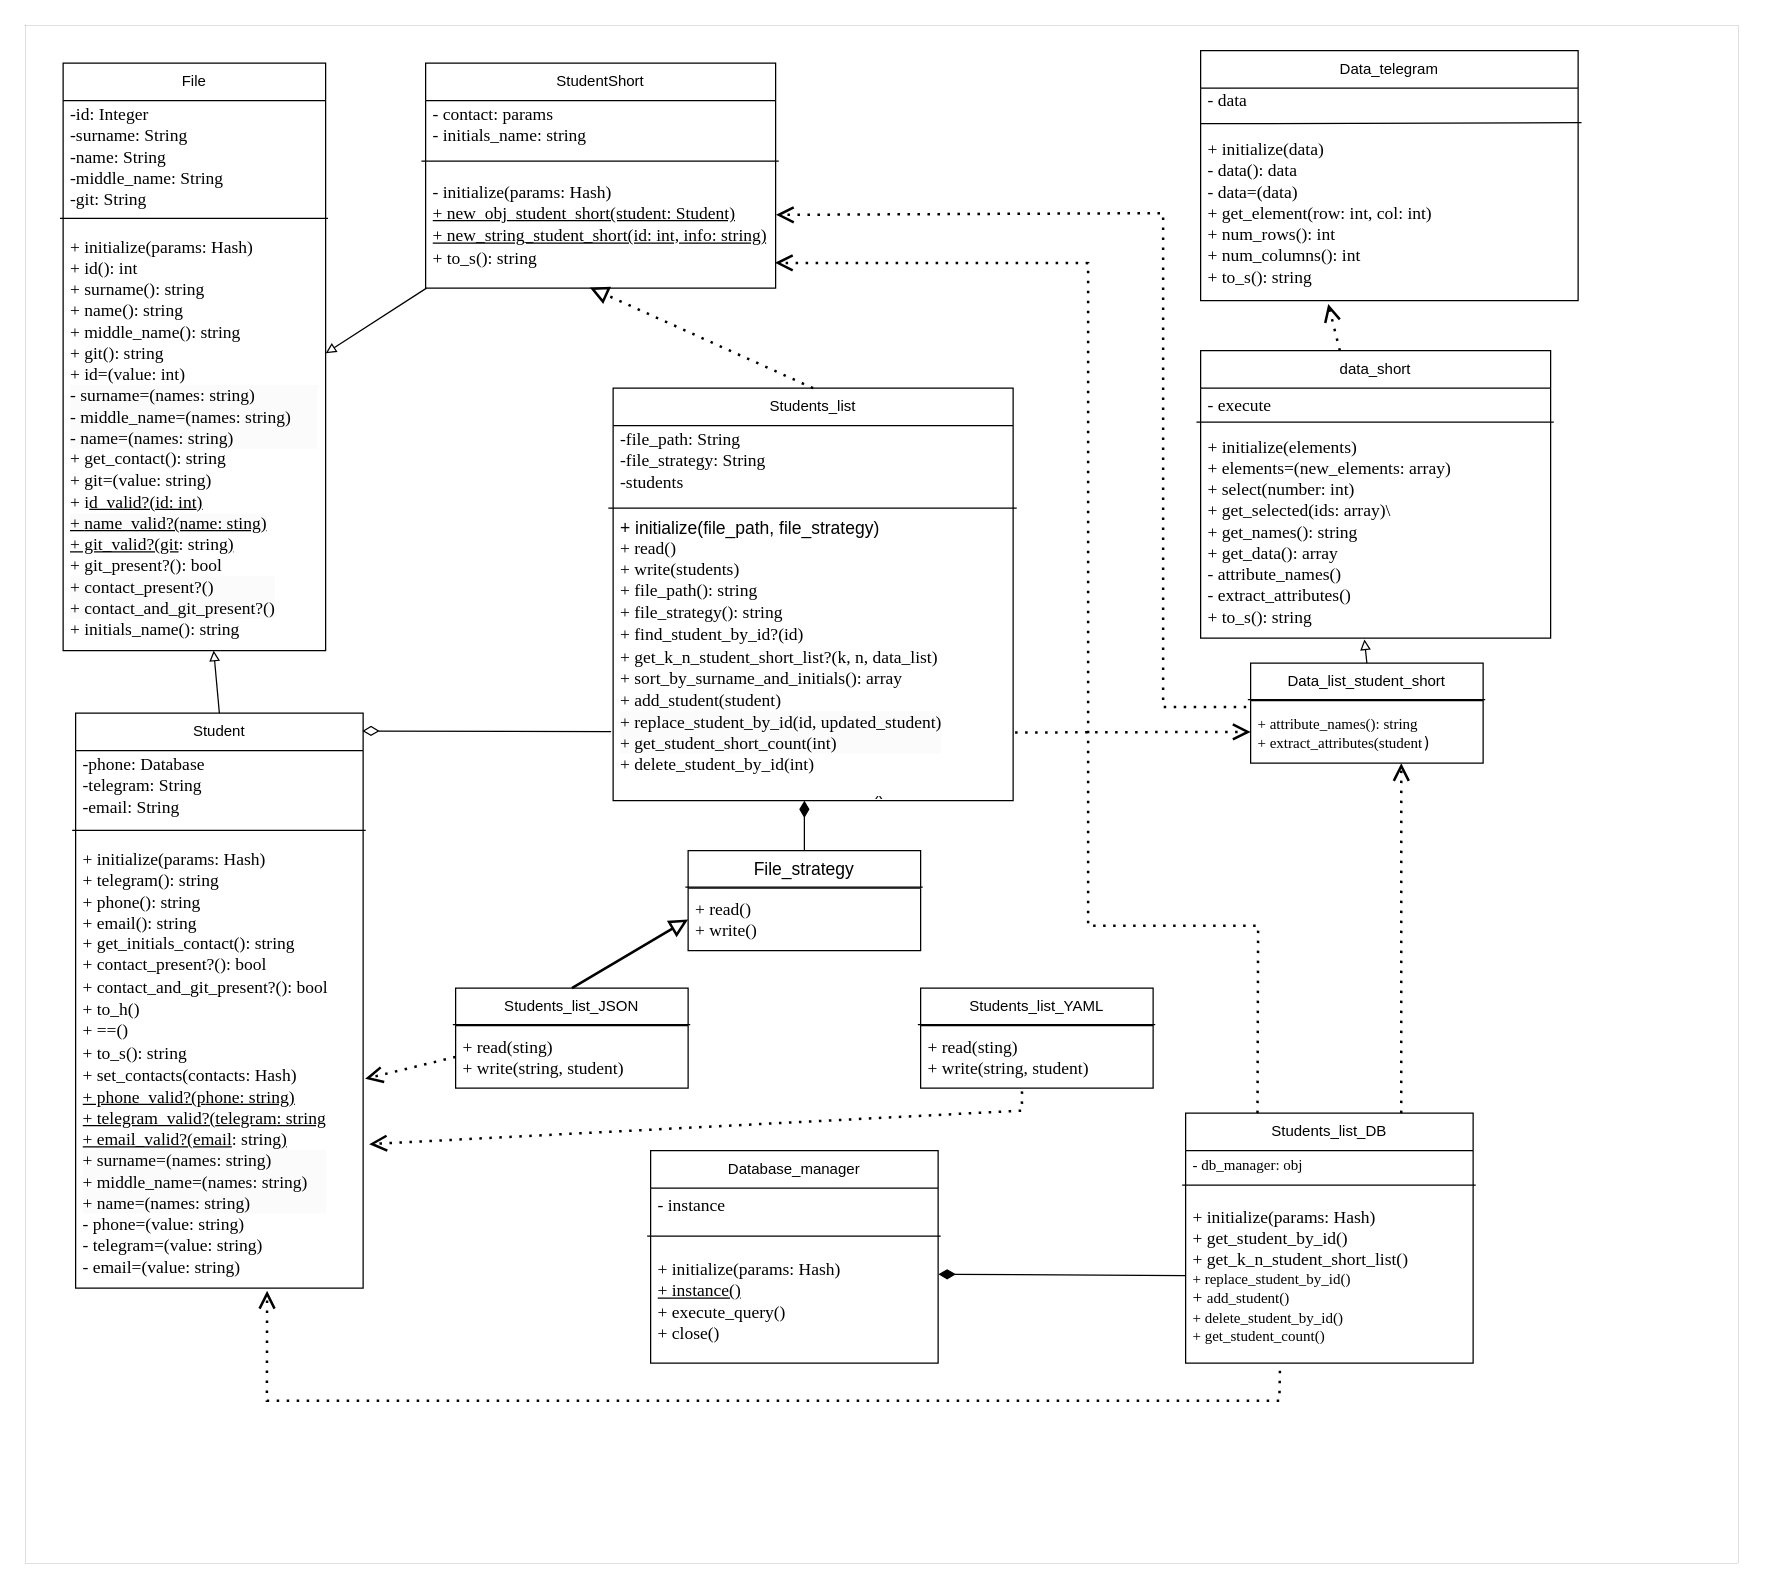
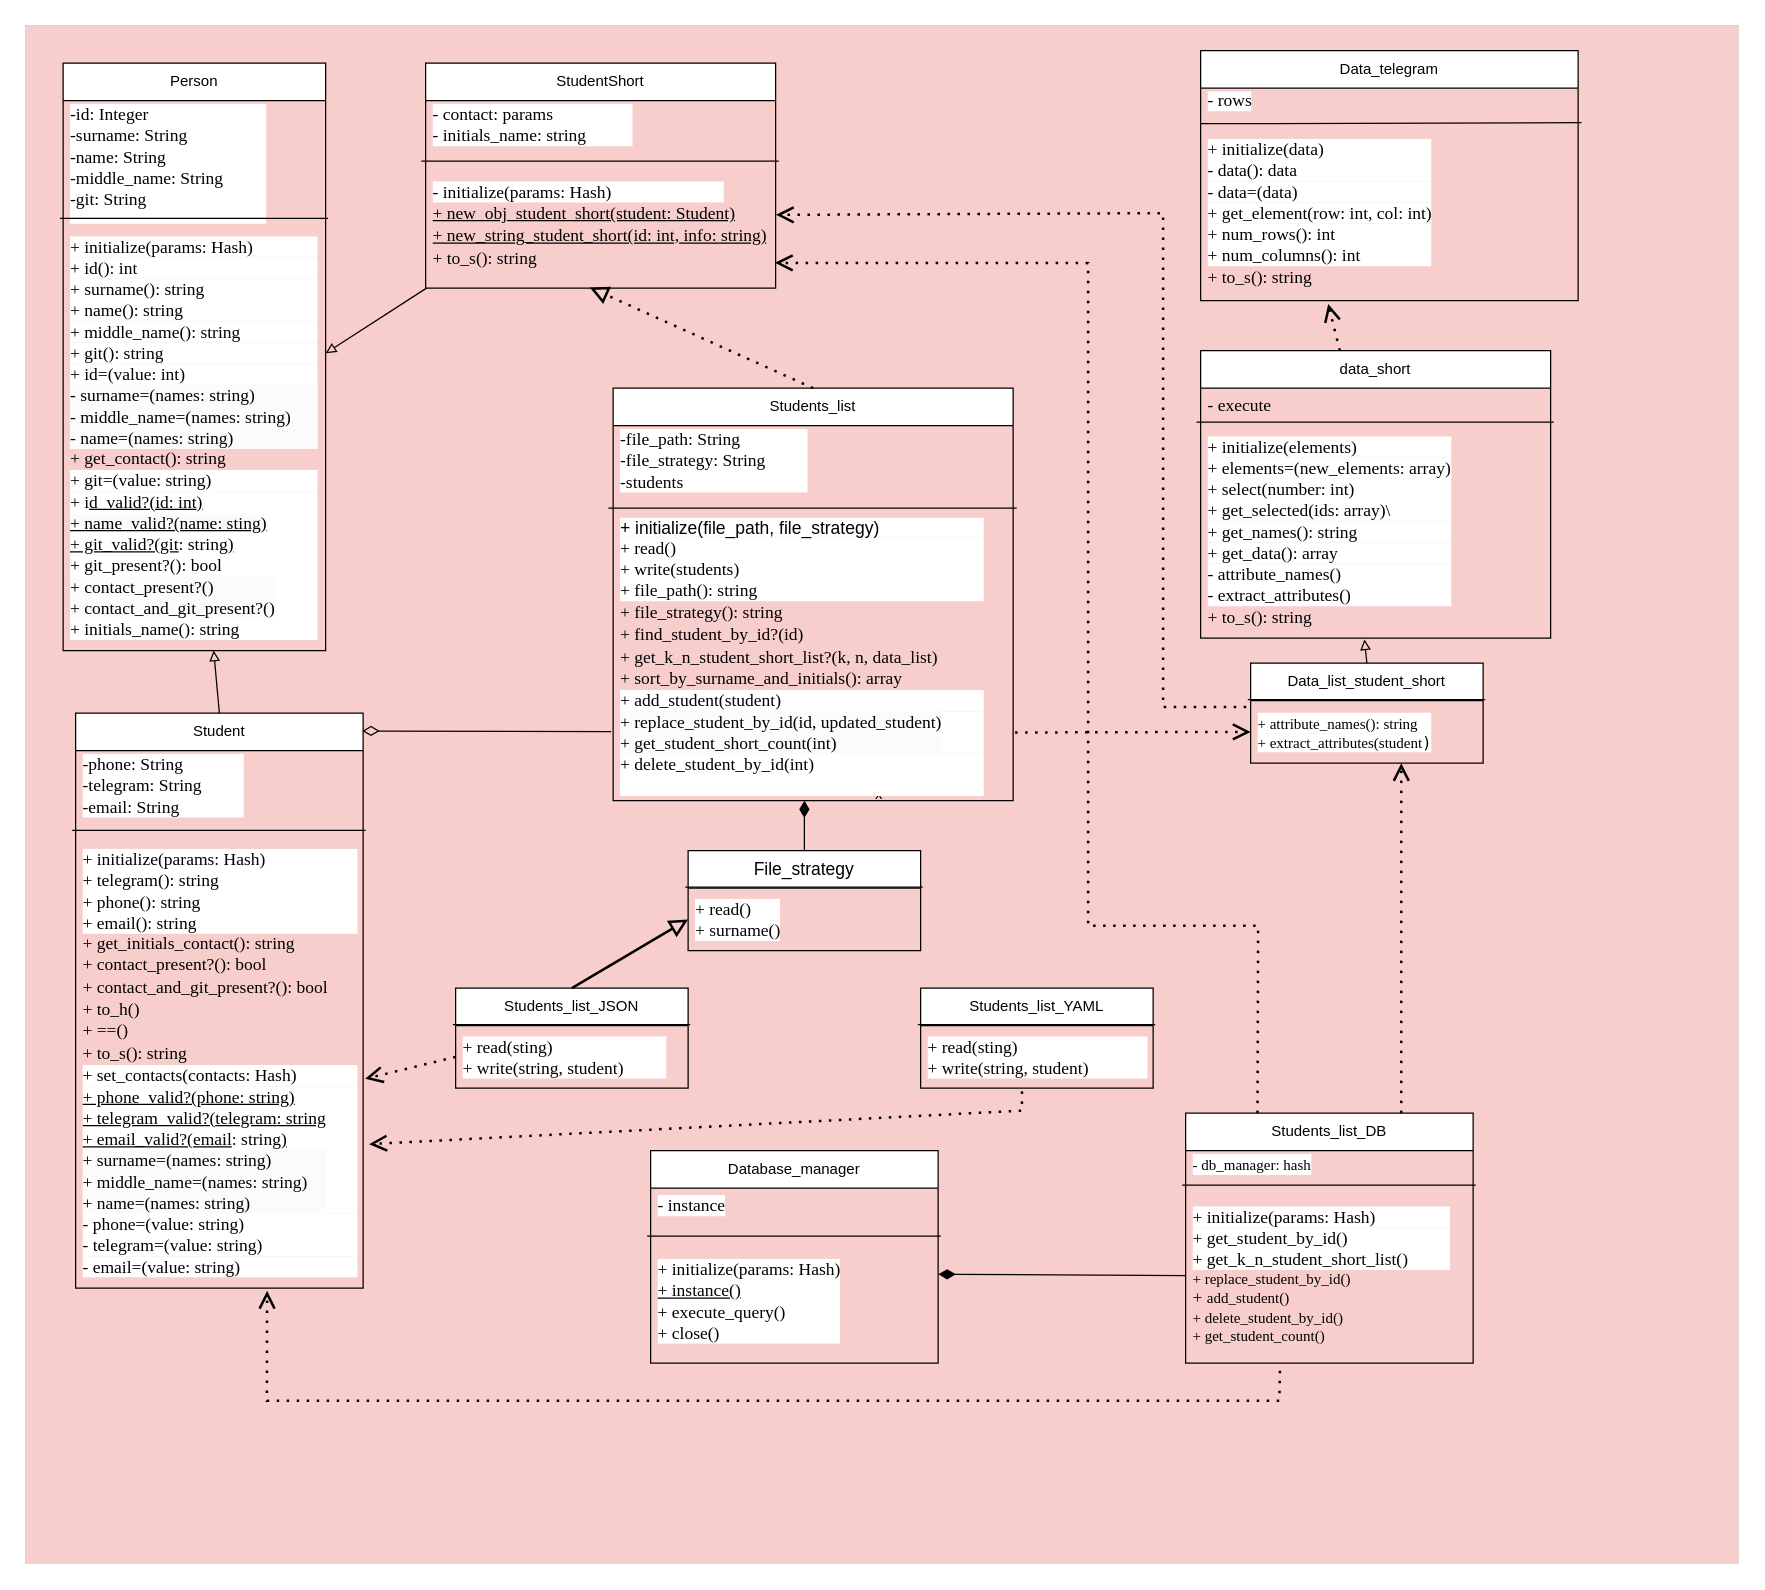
(194, 82) -> (194, 82)
(1231, 107) -> (1231, 107)
(147, 794) -> (147, 794)
(882, 794) -> (882, 794)
(761, 919) -> (772, 919)
(1259, 1169) -> (1263, 1169)
